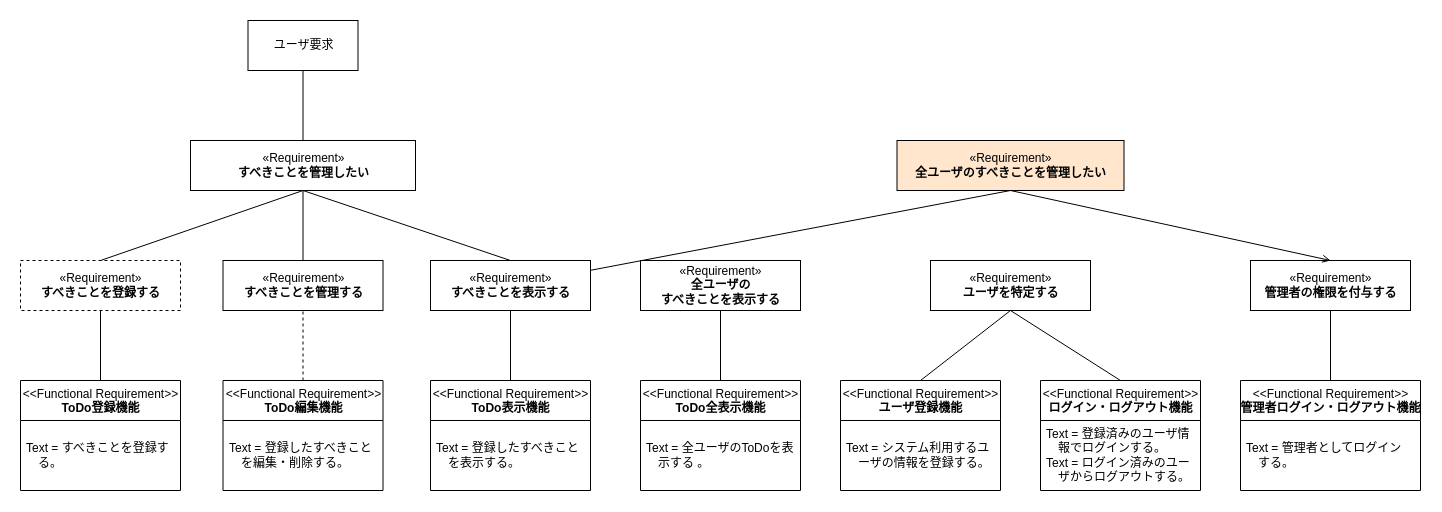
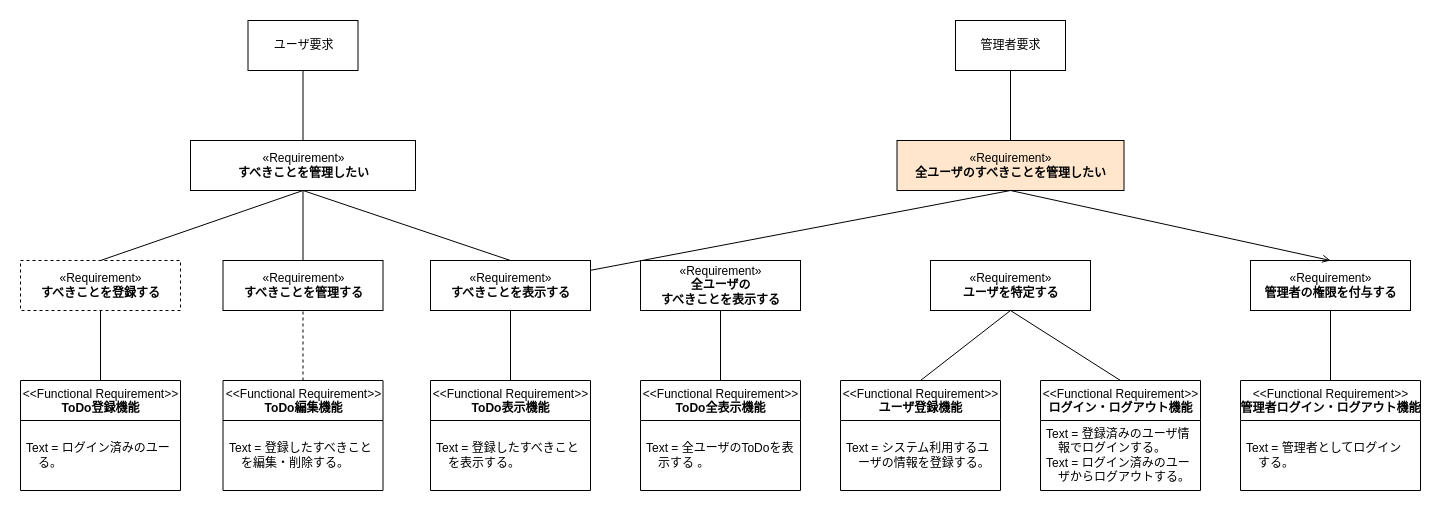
none -> (1011, 46)
none -> (1011, 106)
(101, 456) -> (101, 456)
